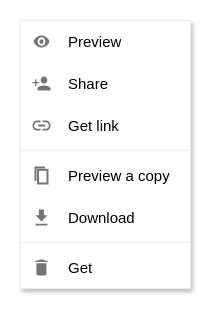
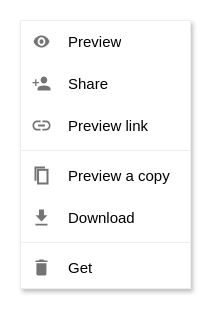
(96, 126) -> (111, 126)
